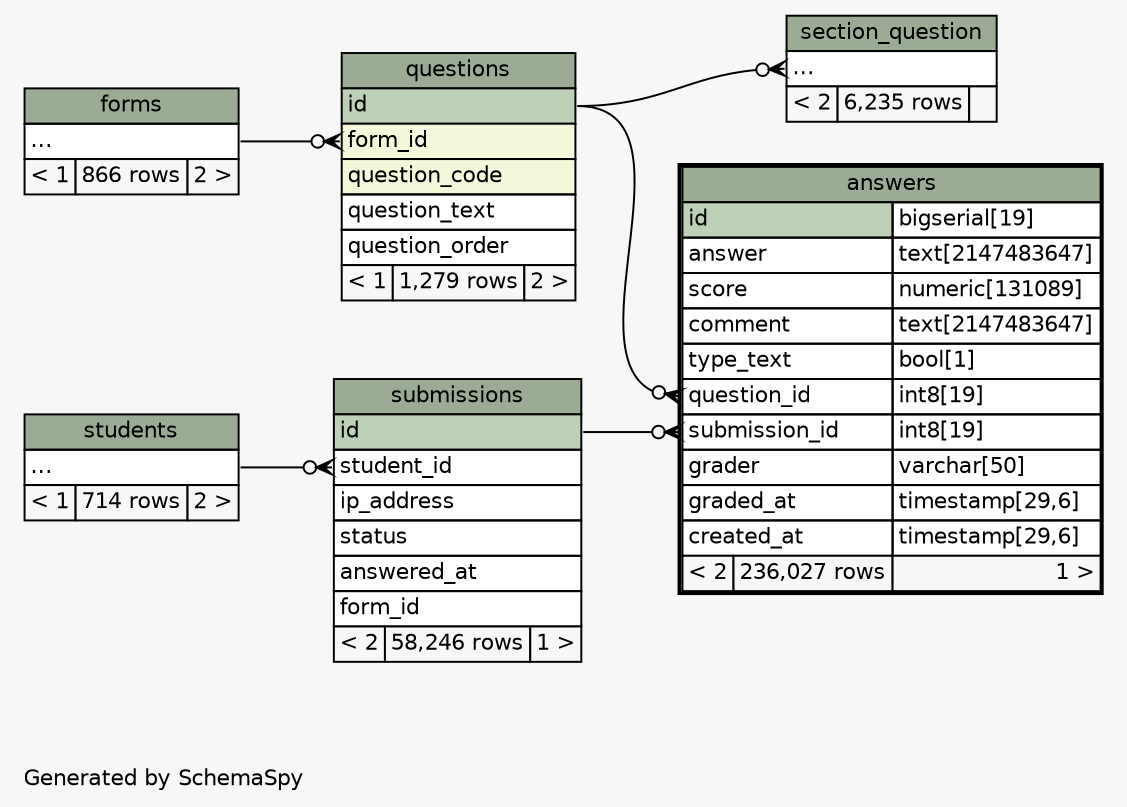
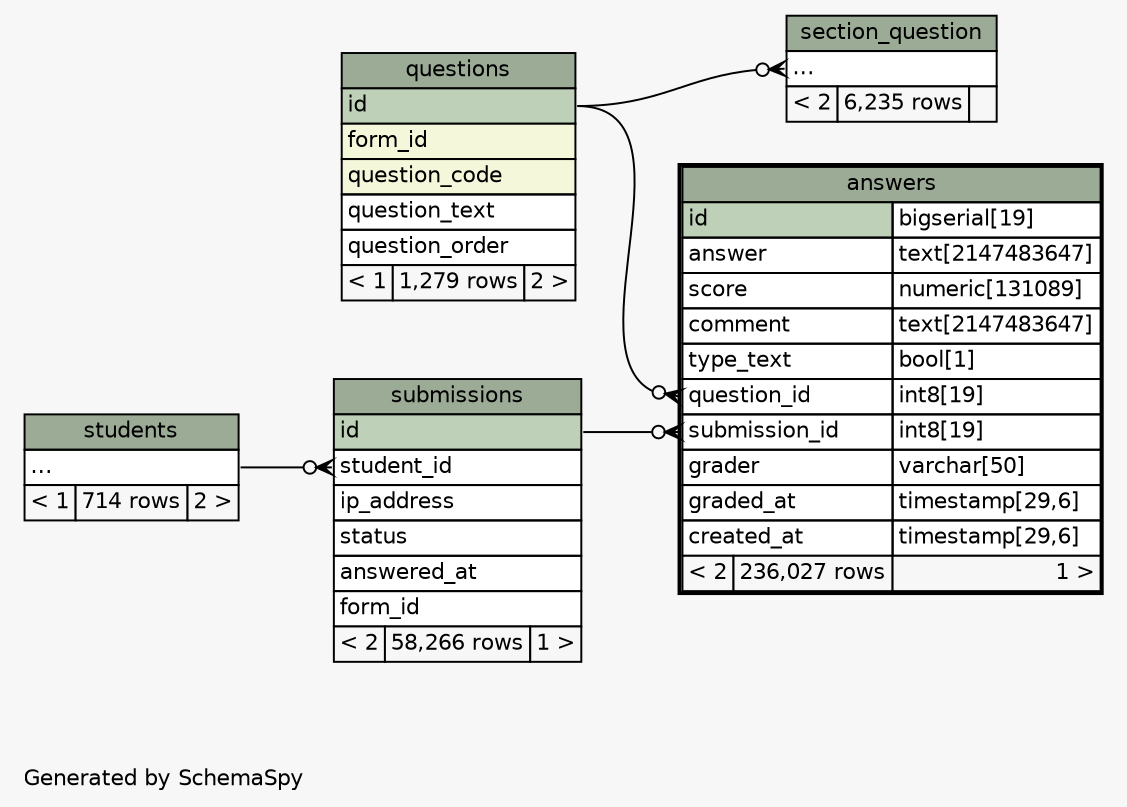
(131, 141) -> none
(458, 643) -> (458, 643)
